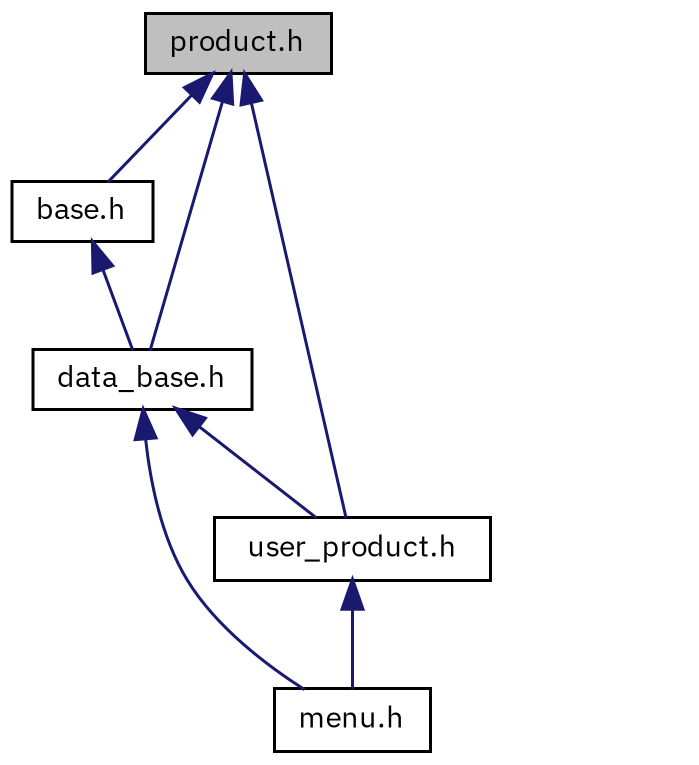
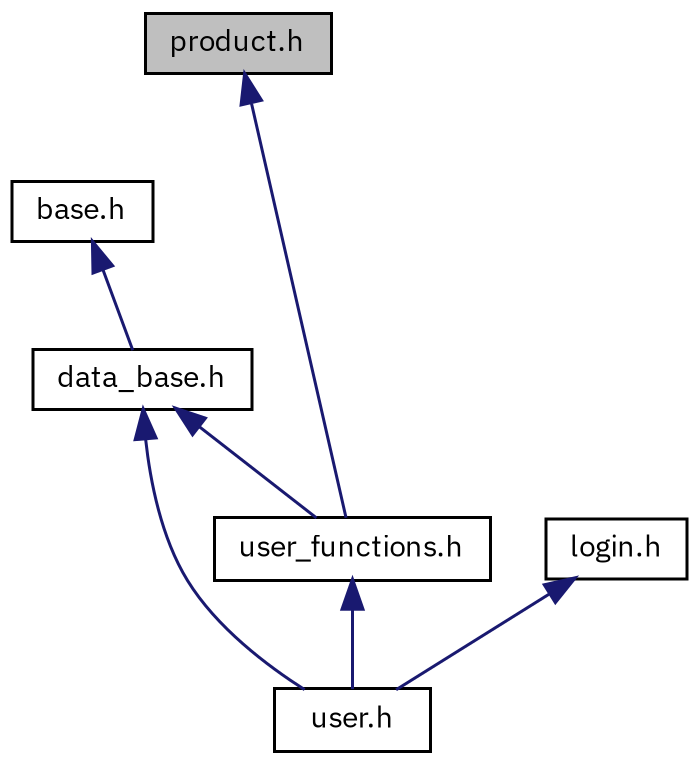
(150, 139) -> none
(186, 226) -> none
(352, 549) -> (352, 549)
none -> (616, 549)
(352, 720) -> (352, 720)
